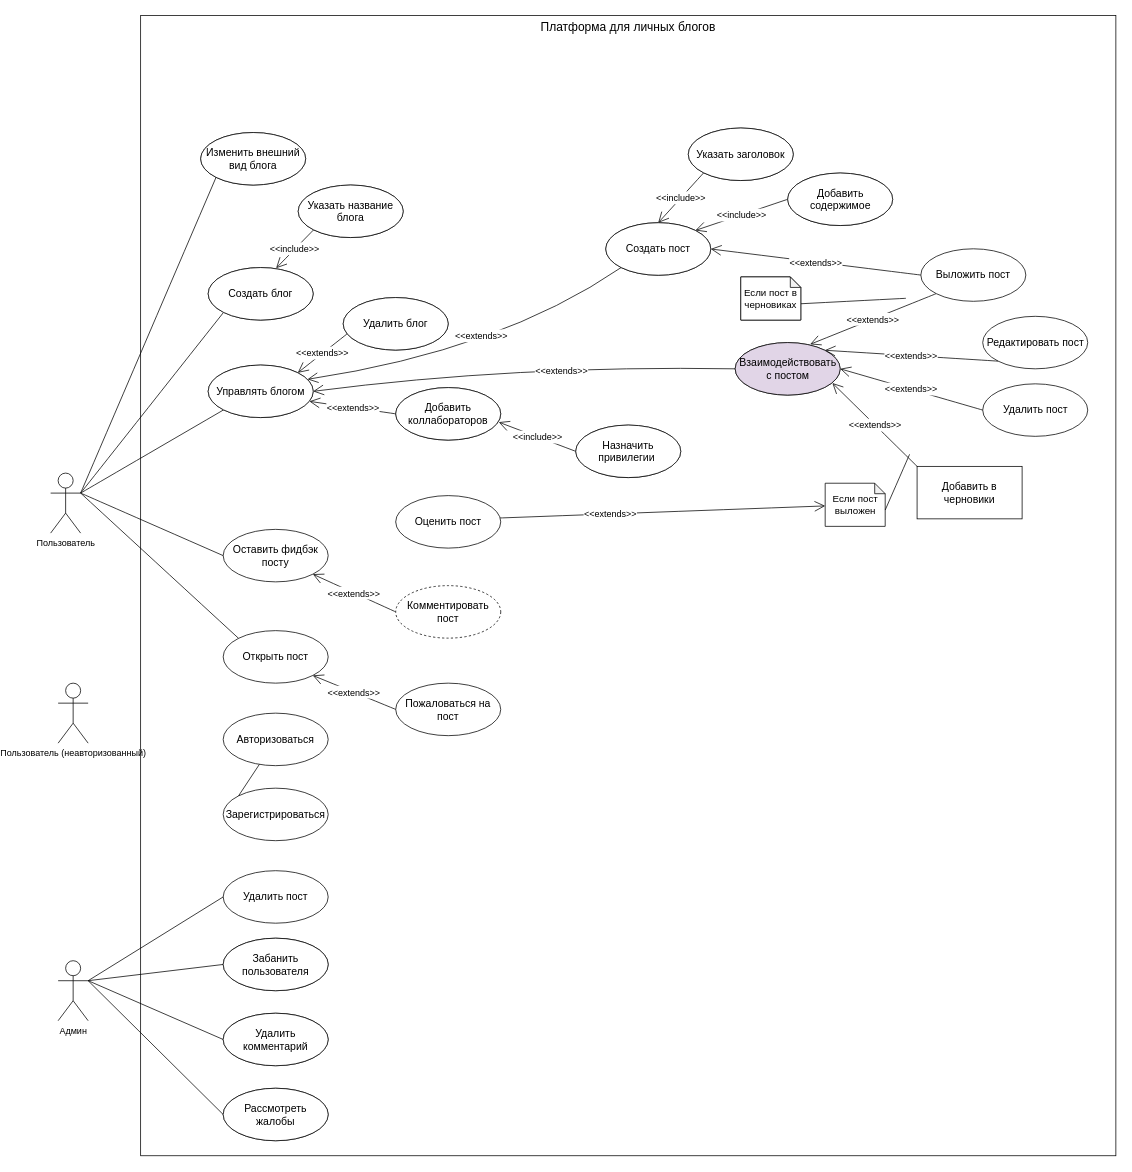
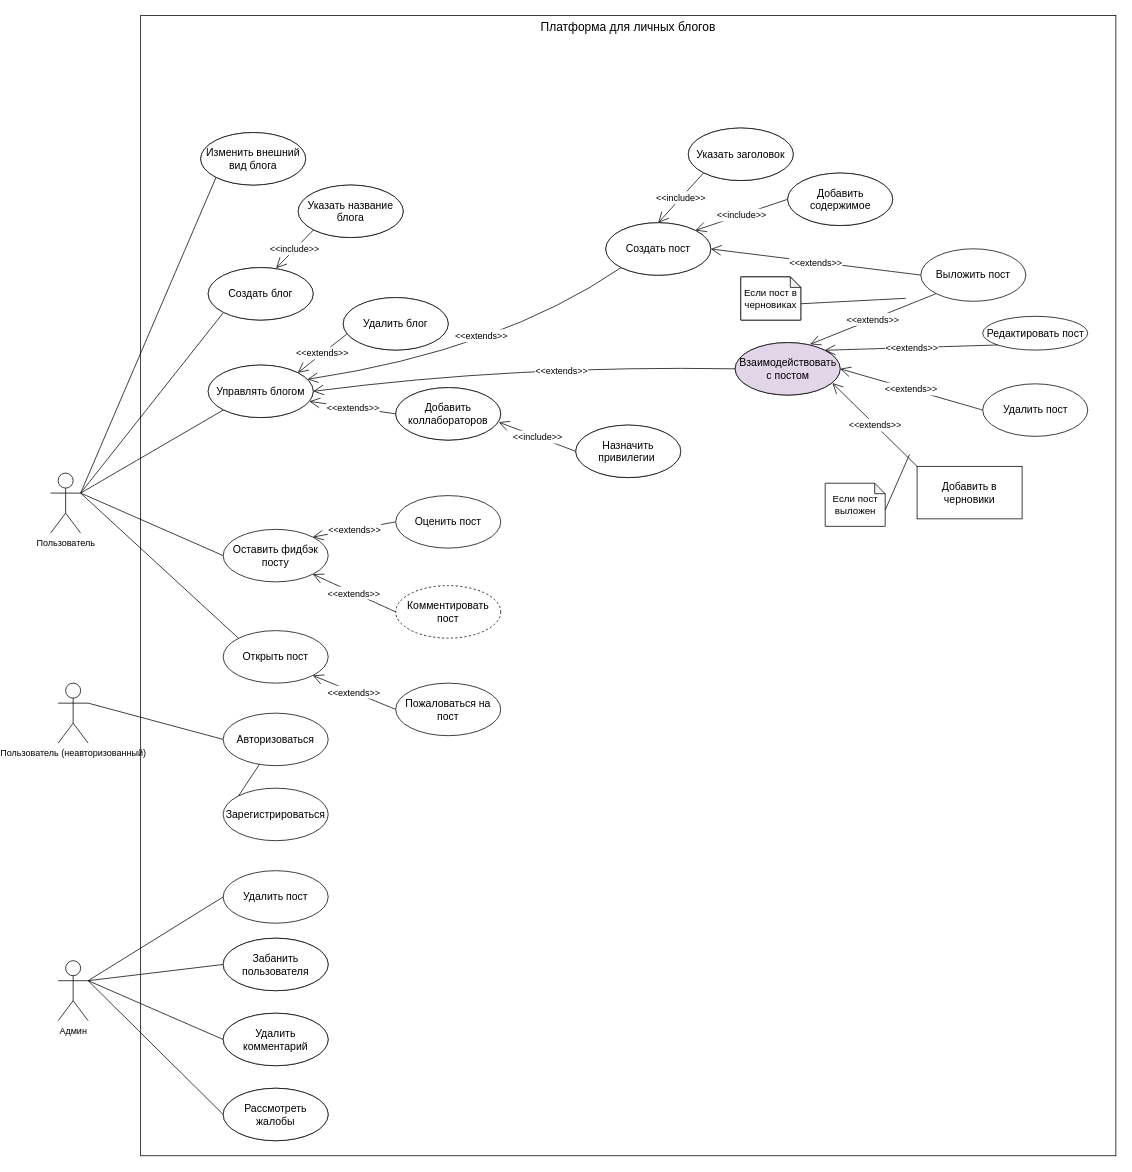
(1035, 342) -> (1035, 333)
(662, 512) -> (354, 529)
none -> (156, 721)
